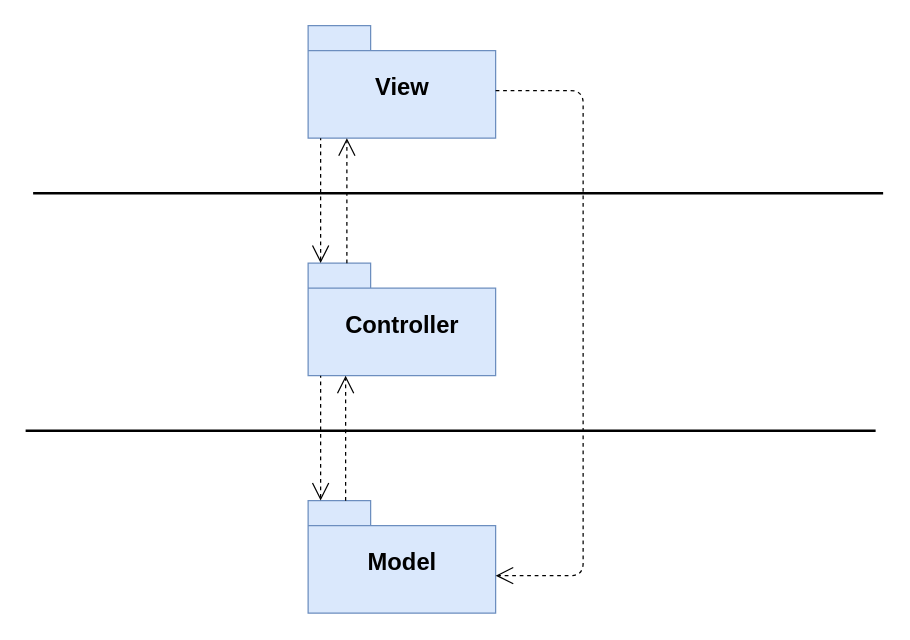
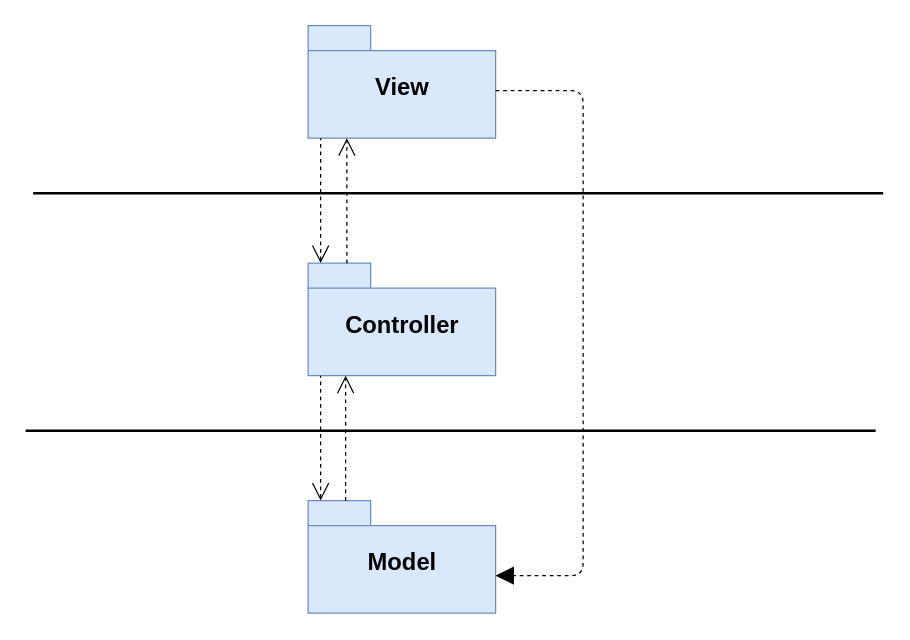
(507, 576) -> (514, 576)
